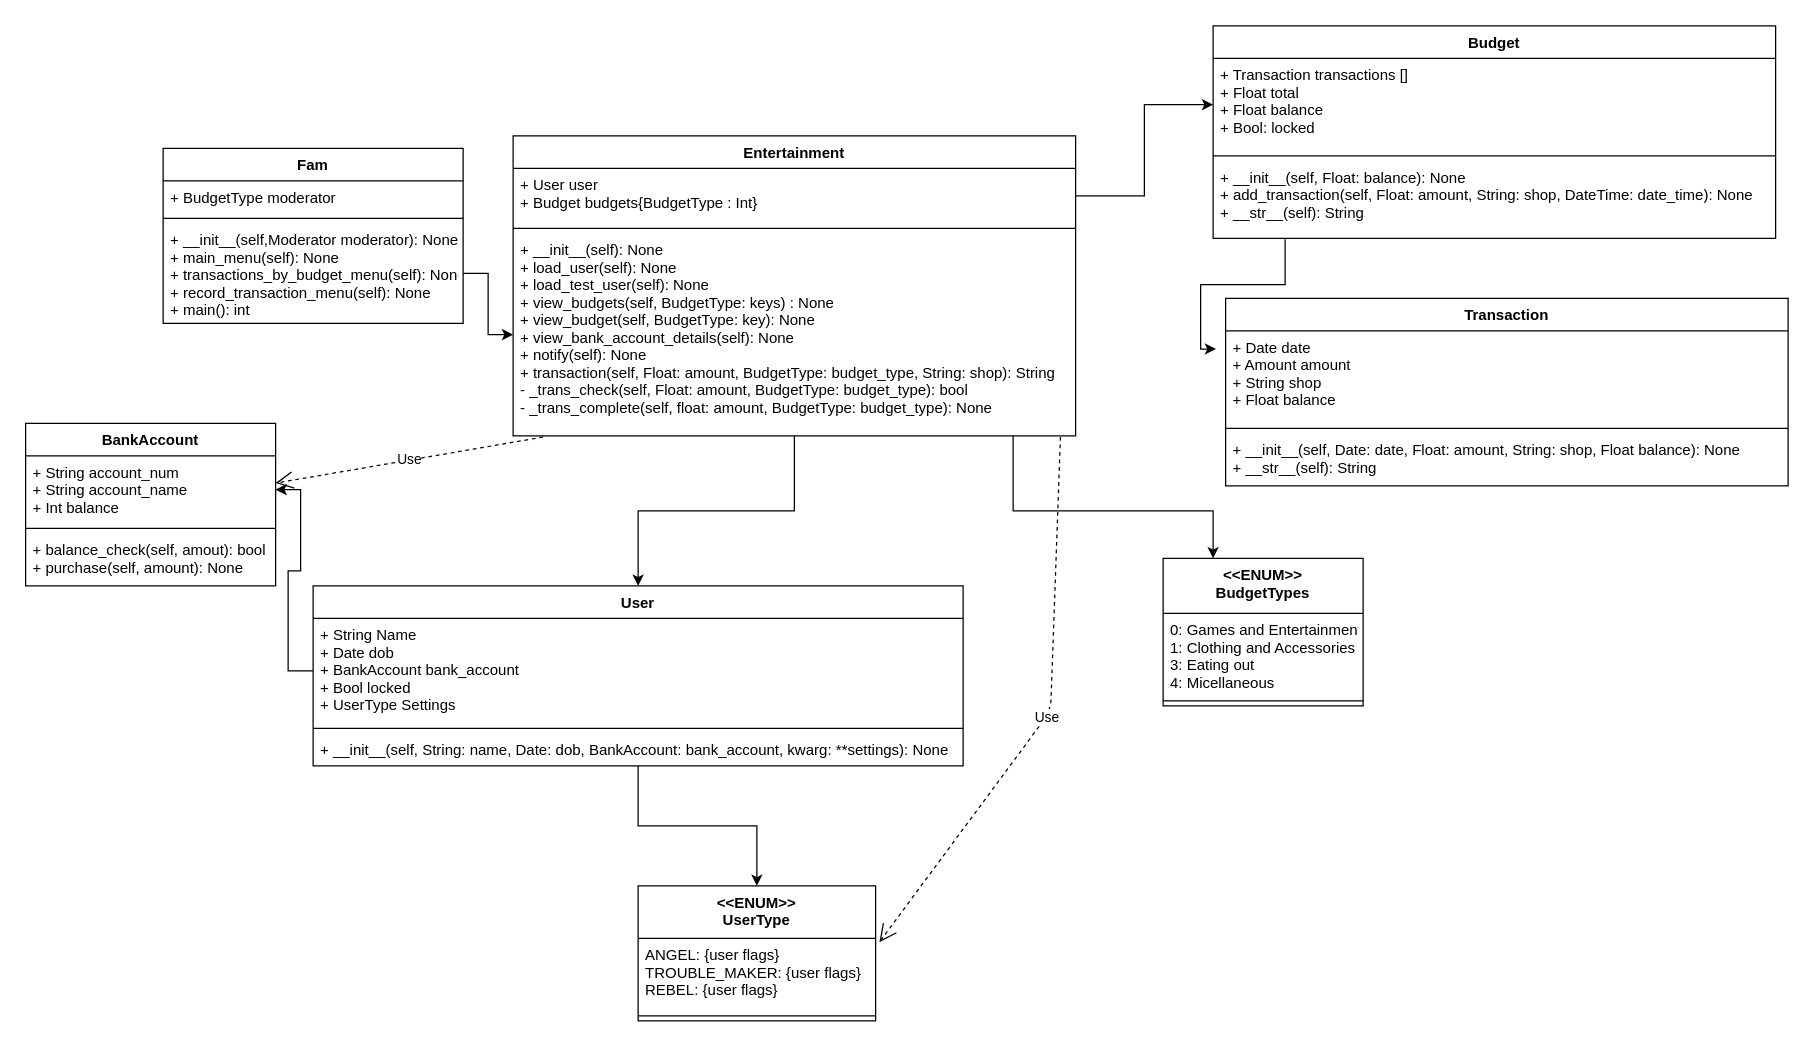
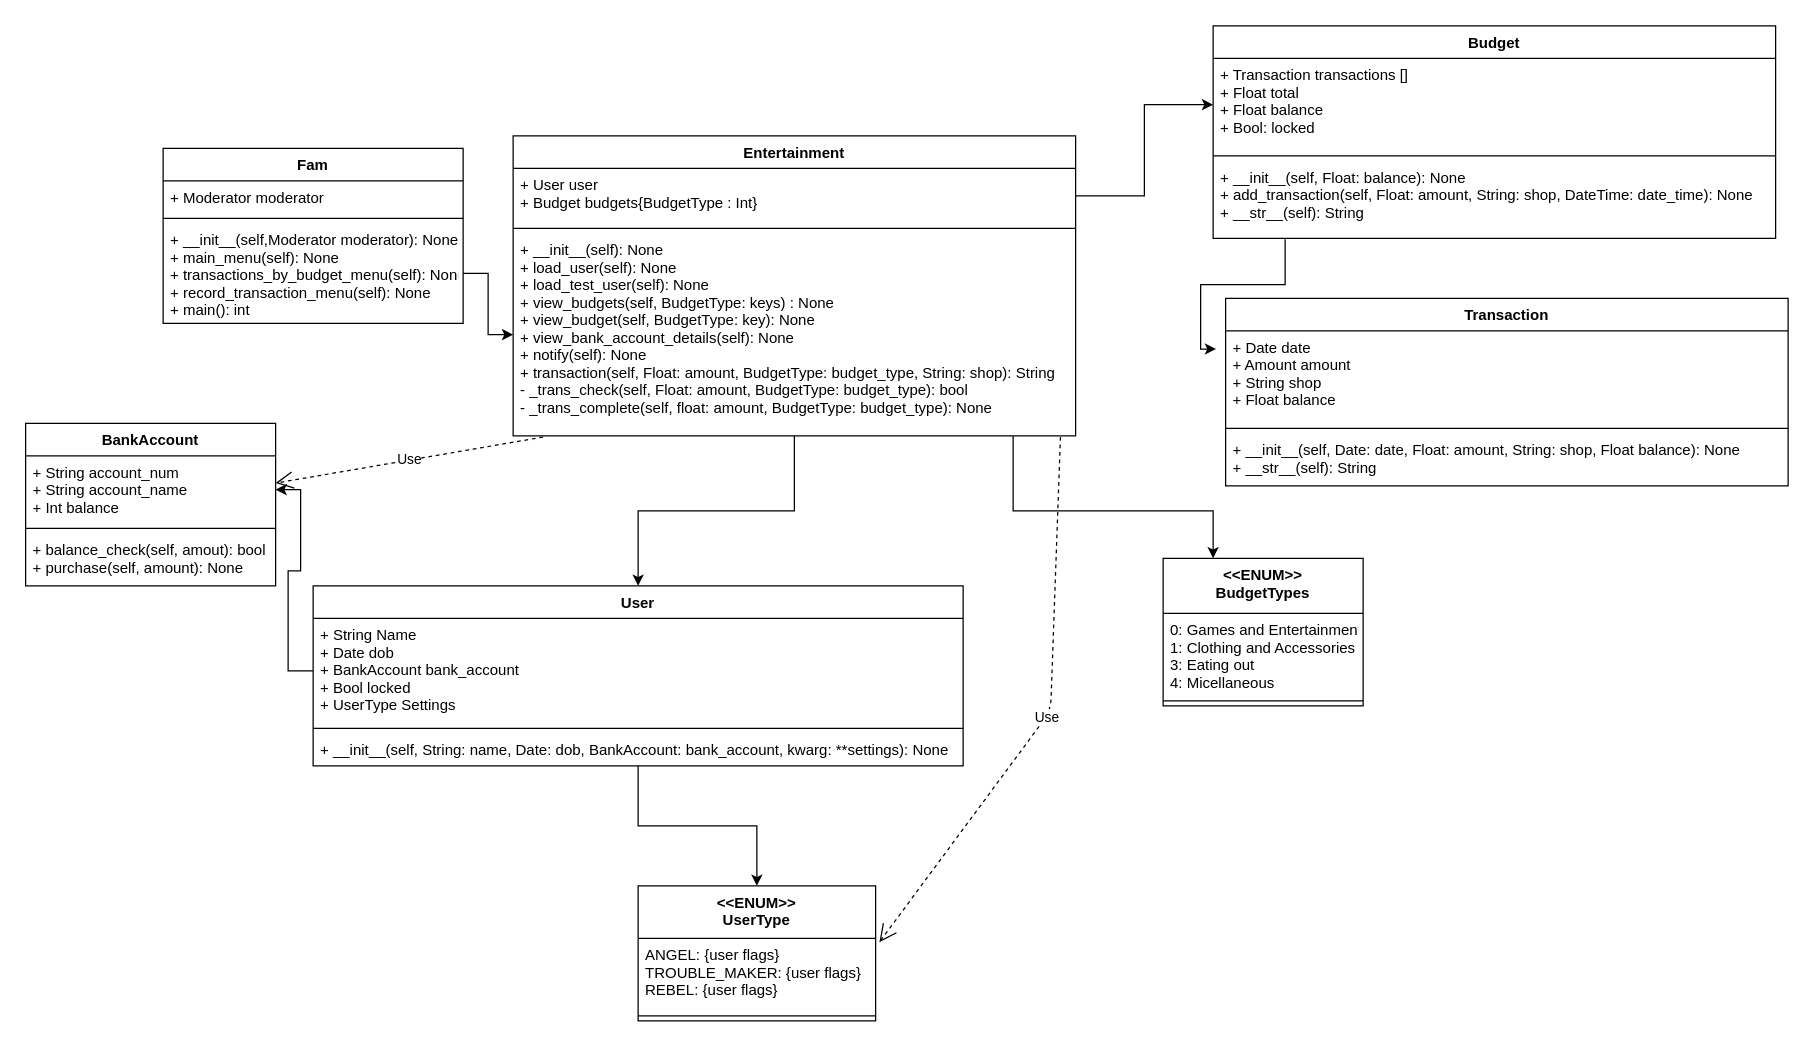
(259, 198) -> (254, 198)
